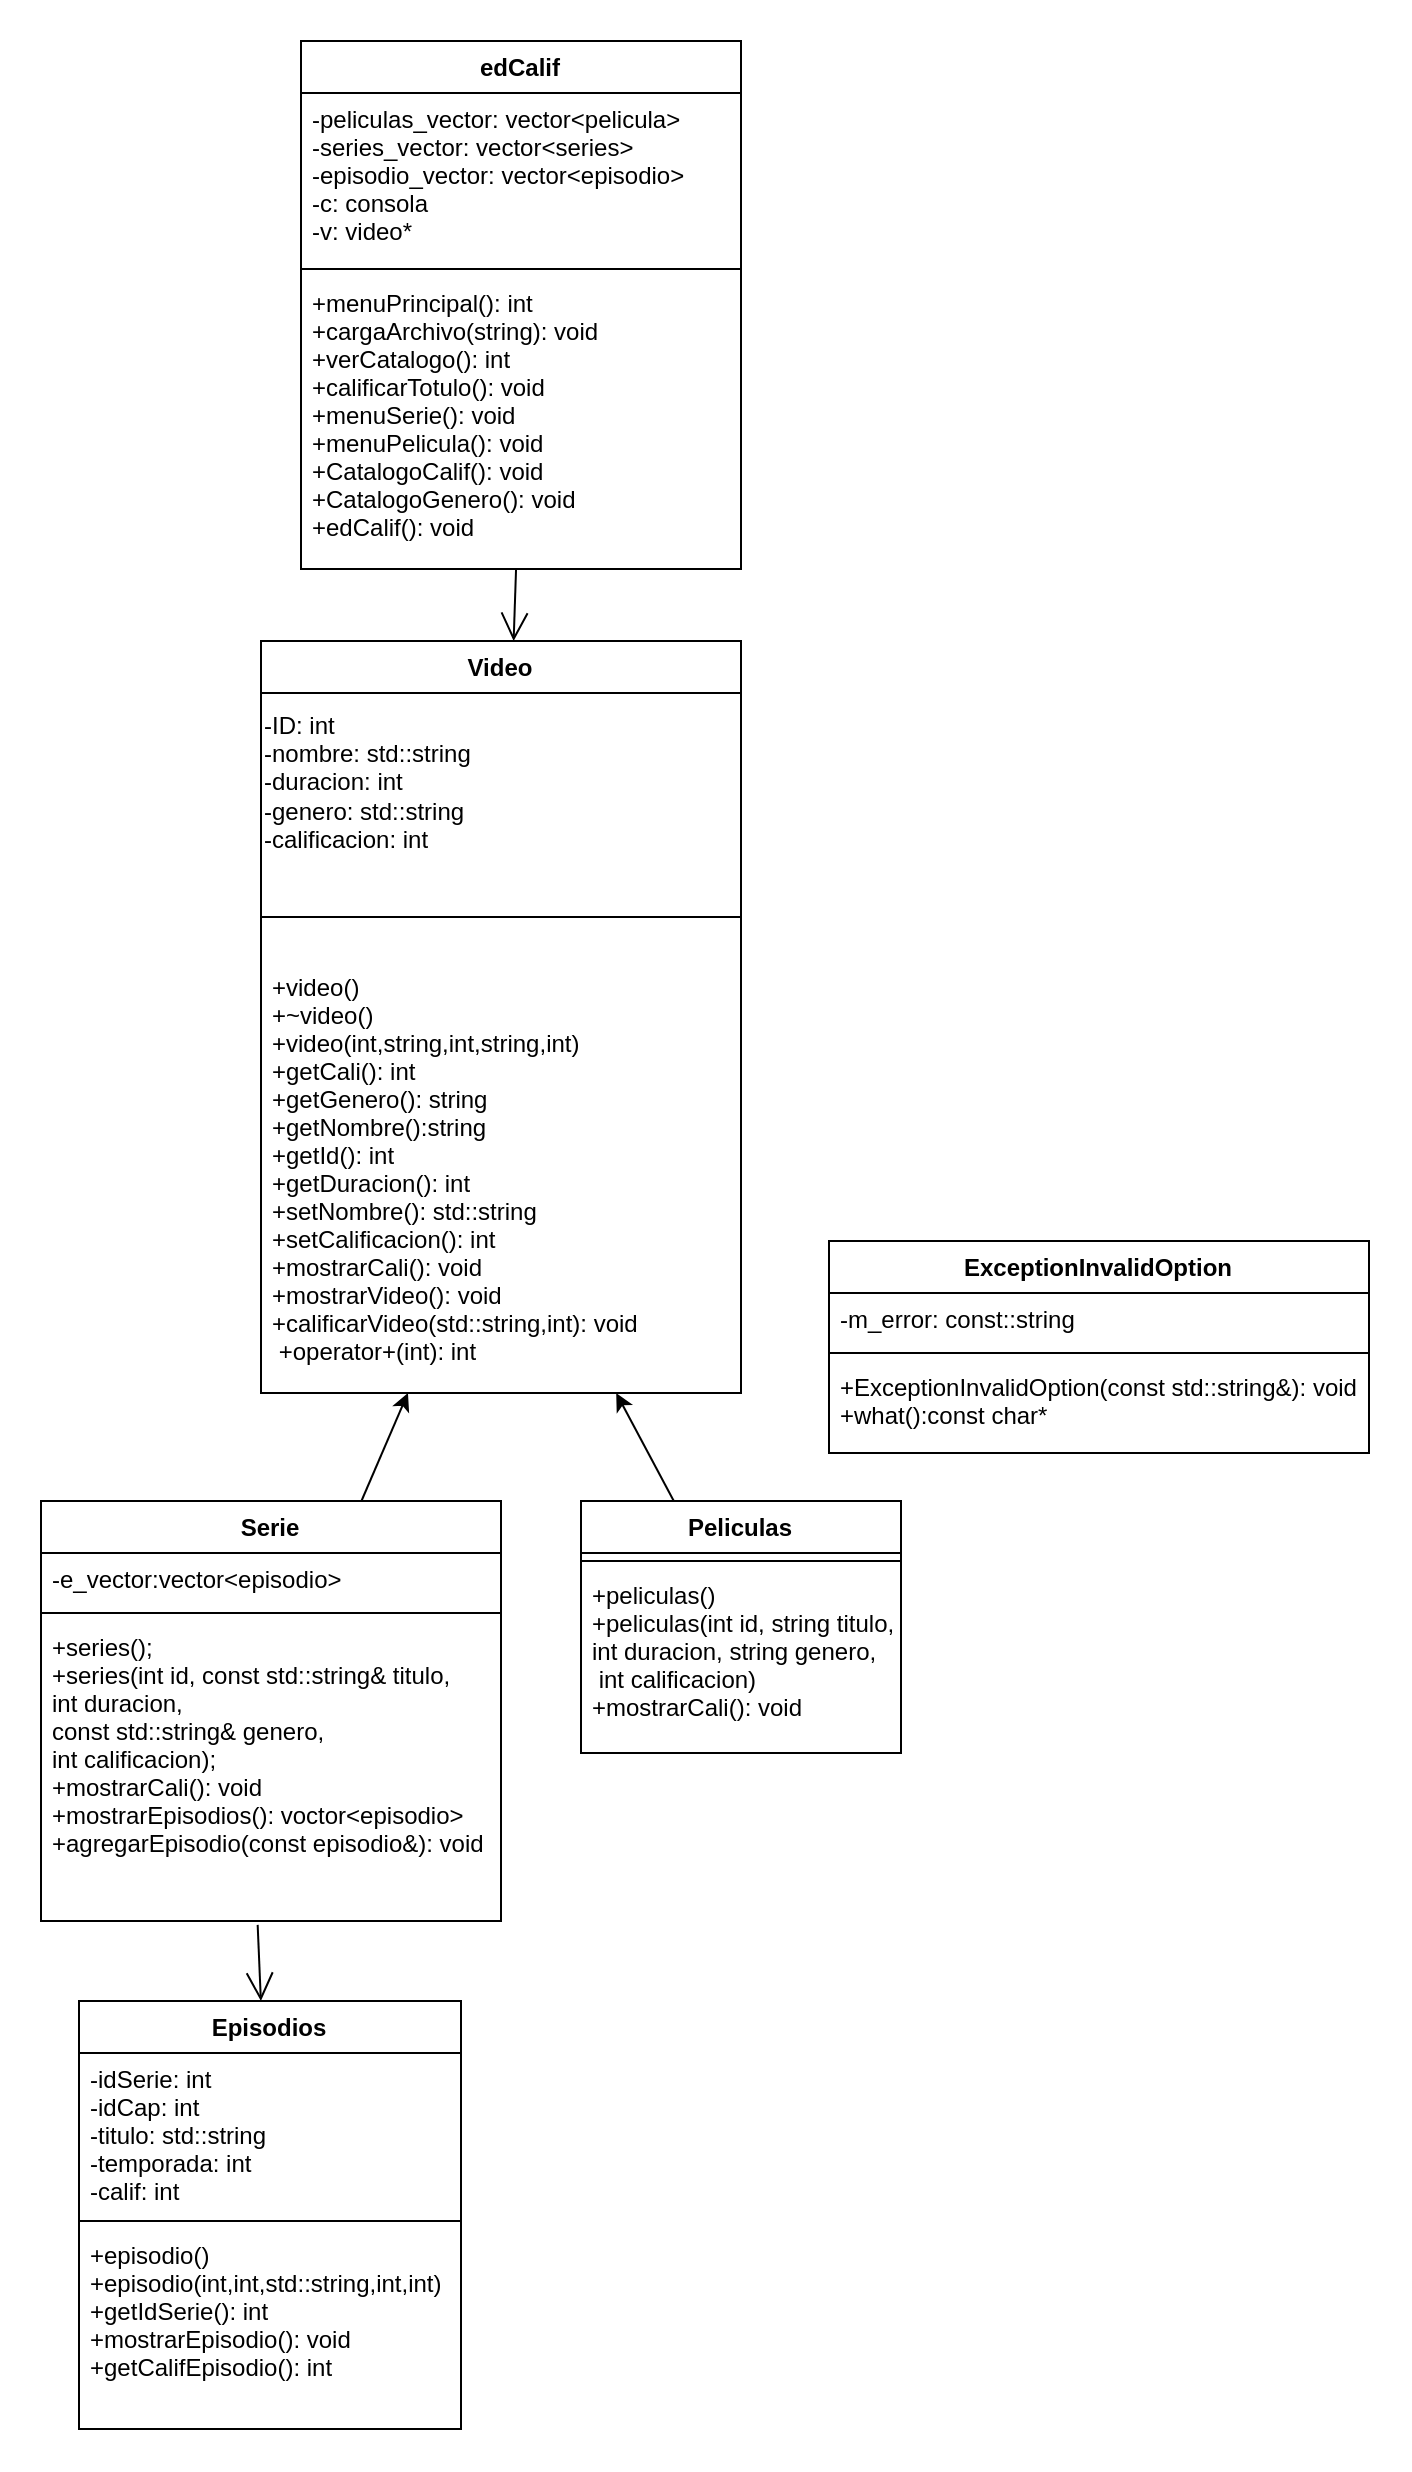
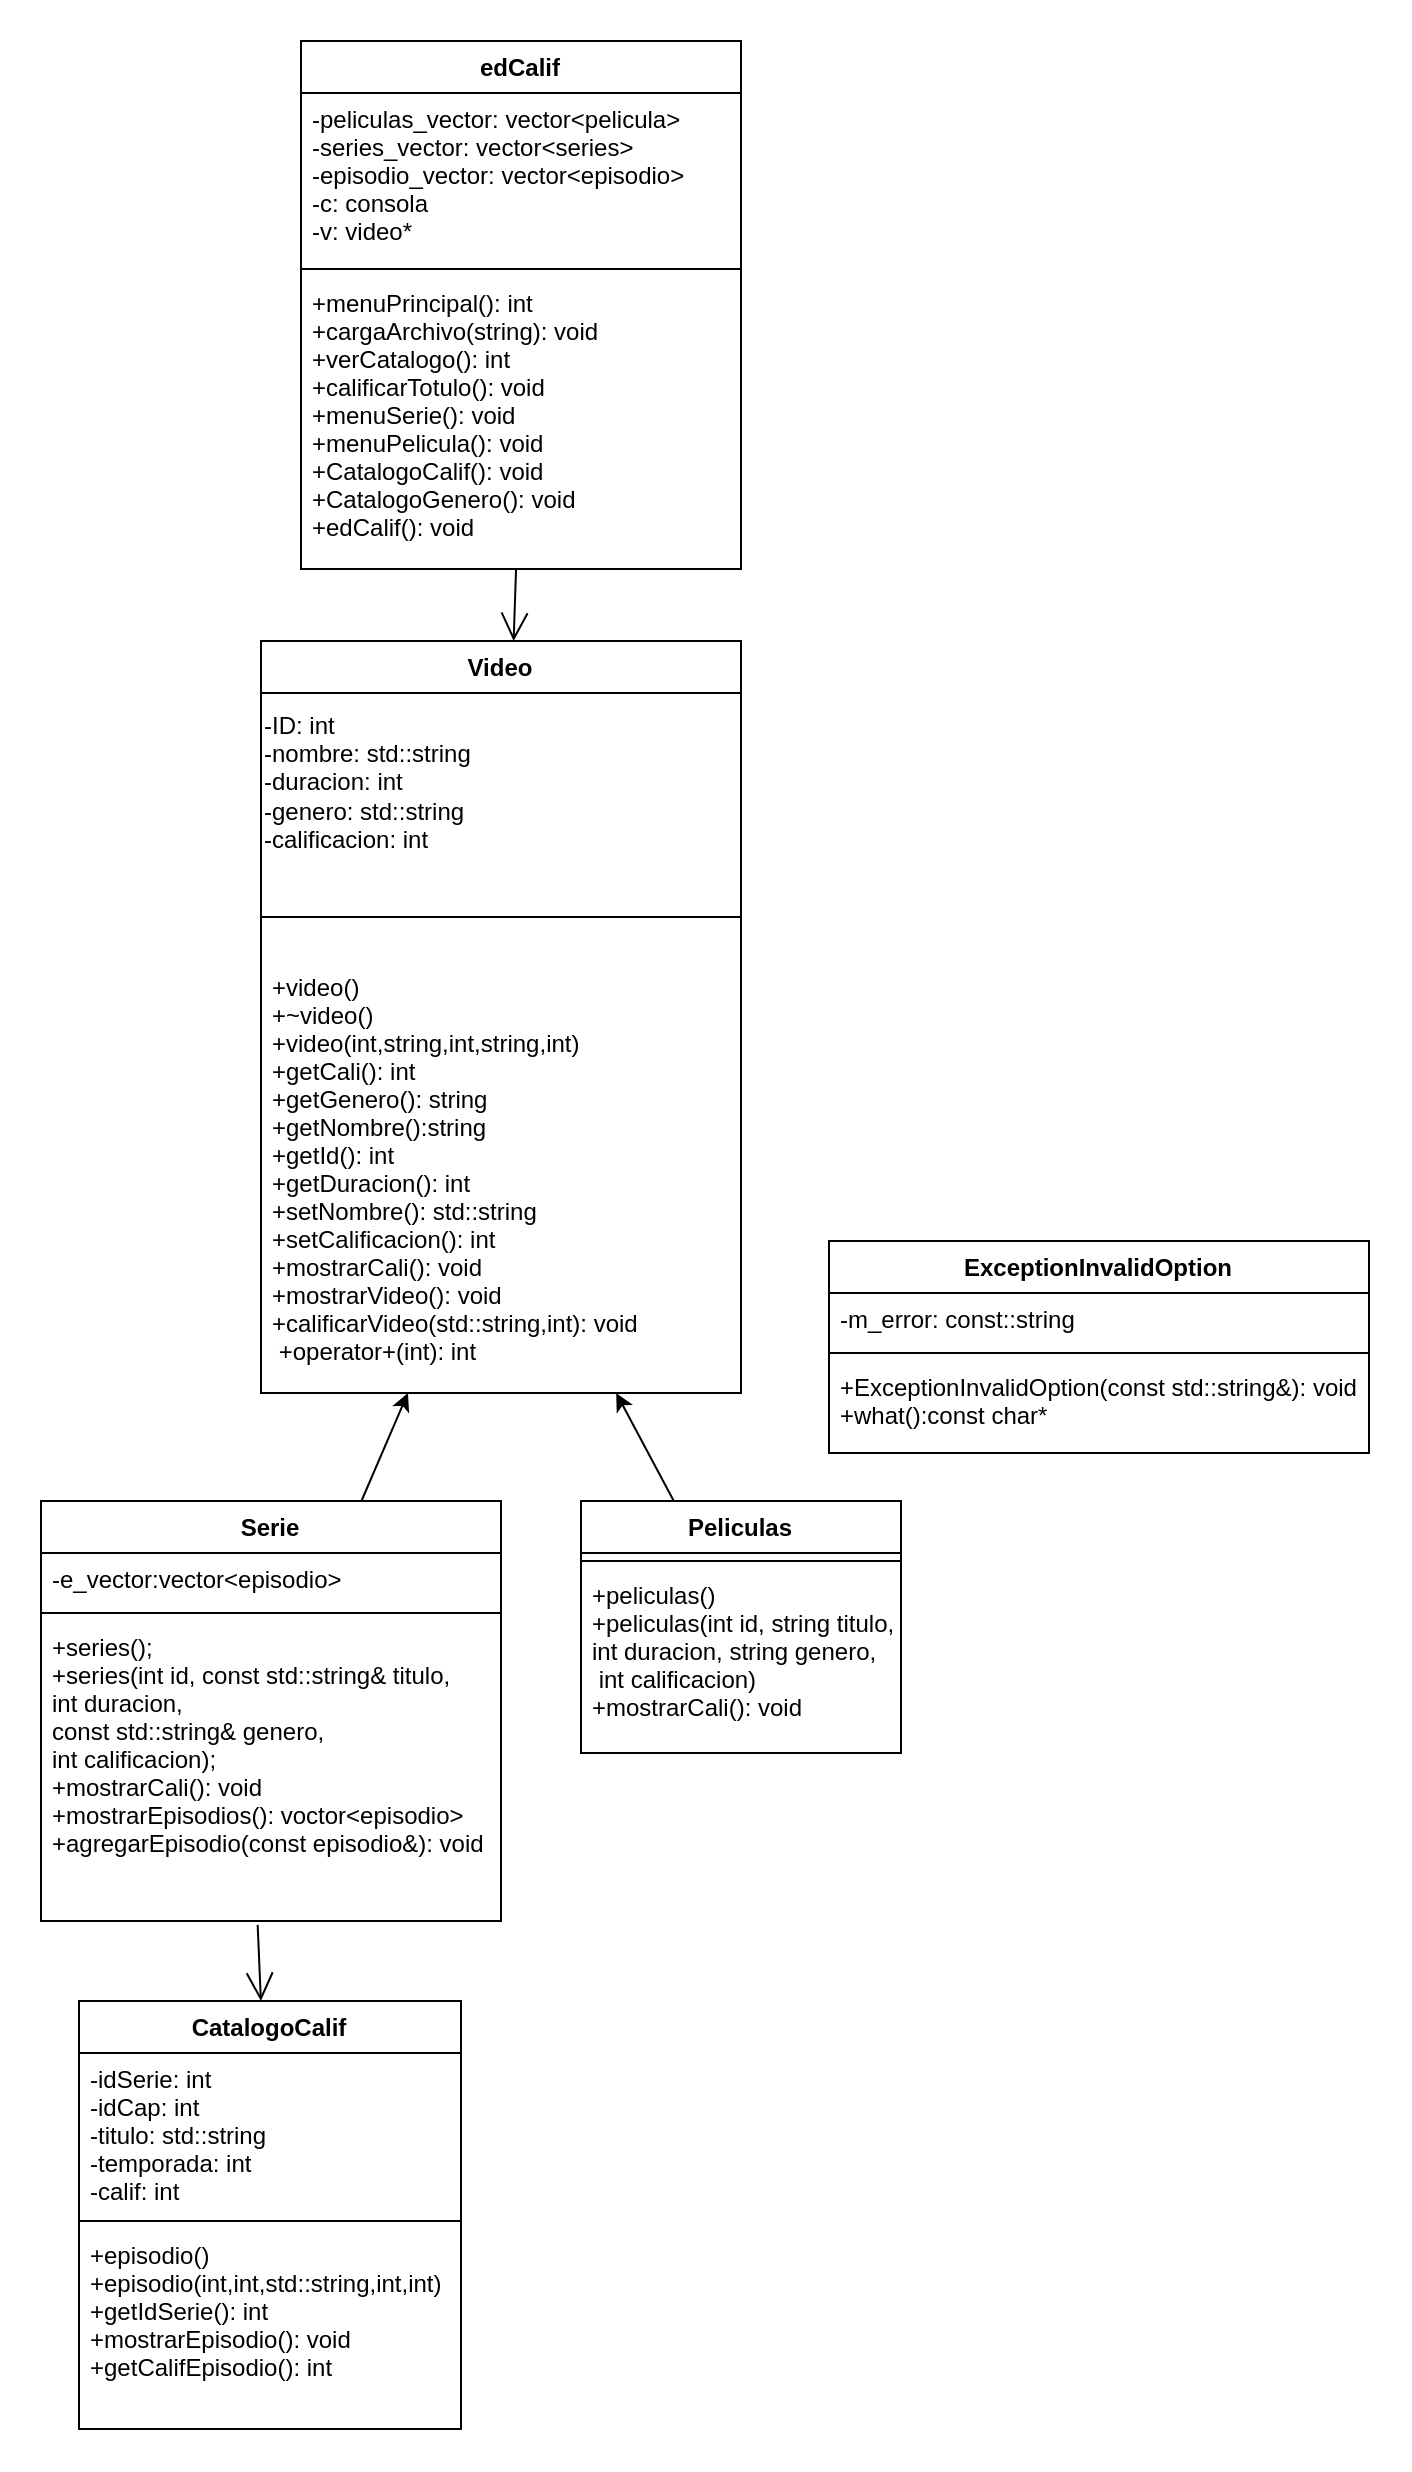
(269, 2028) -> (269, 2028)
